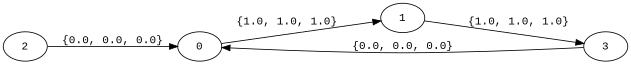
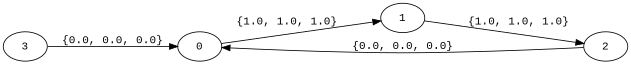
(500, 32) -> (500, 32)
